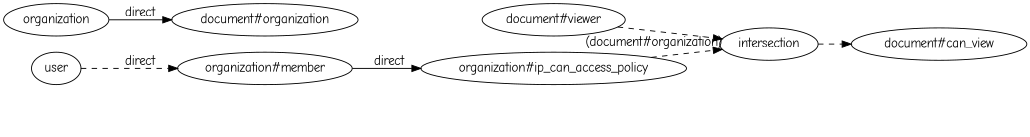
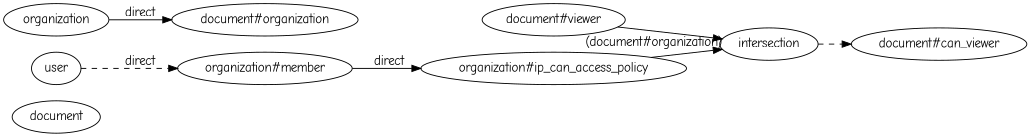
(665, 32) -> (665, 32)
(939, 44) -> (939, 44)
(682, 54) -> (682, 54)
none -> (56, 117)
